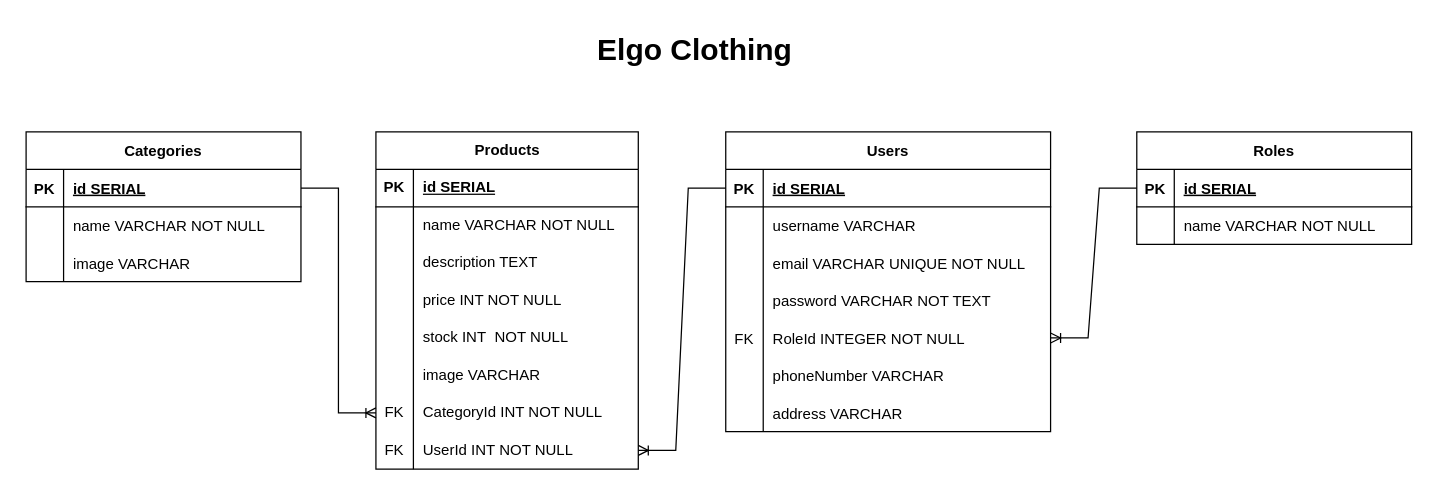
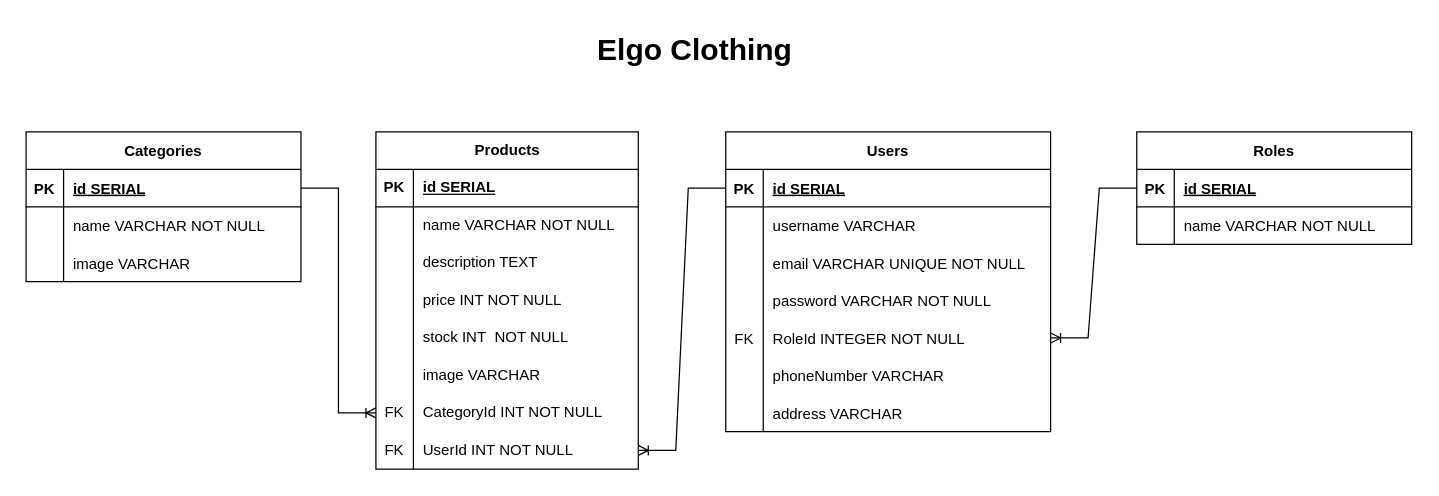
(872, 301) -> (872, 301)
